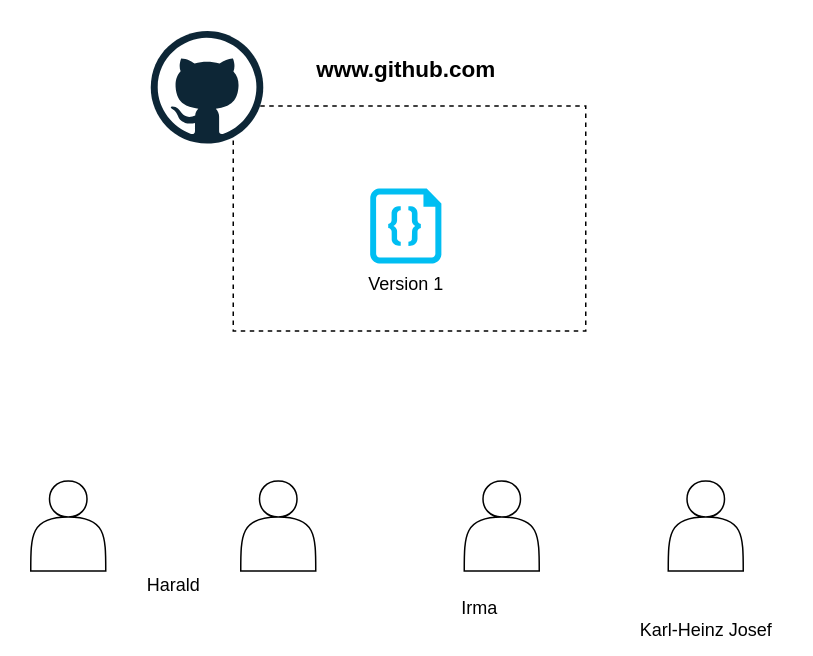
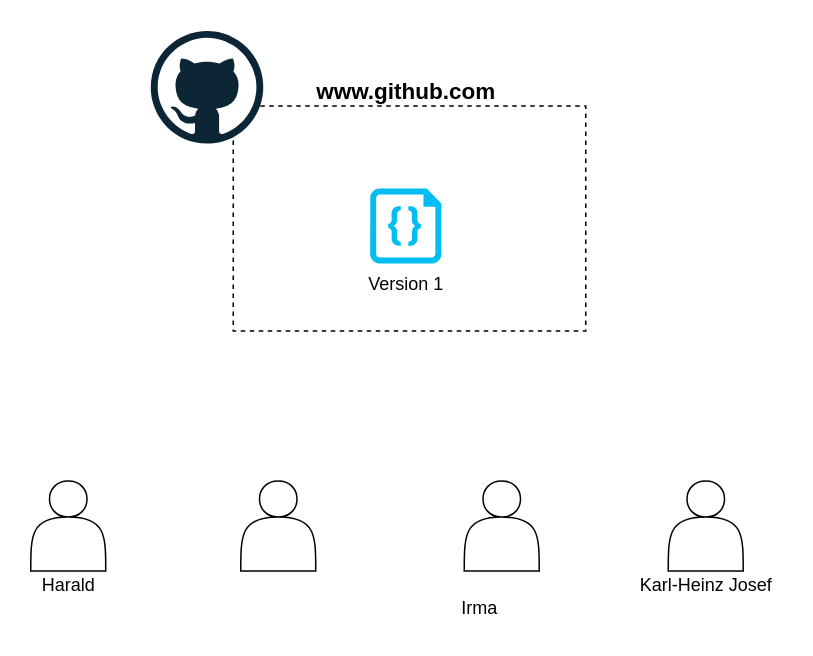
(406, 68) -> (406, 91)
(173, 586) -> (68, 586)
(706, 631) -> (706, 586)
